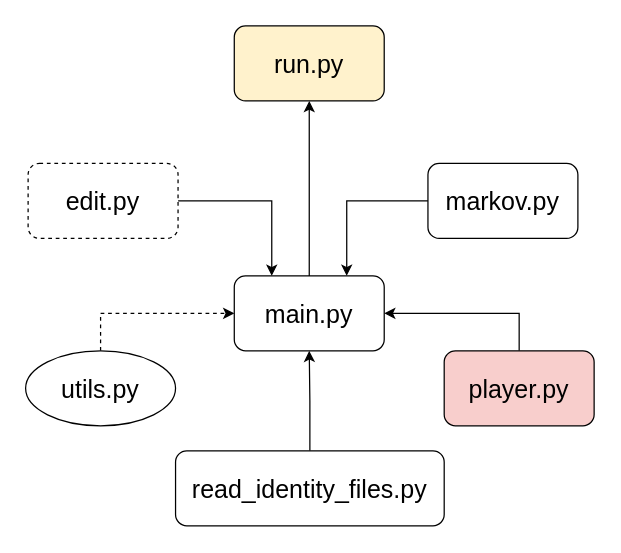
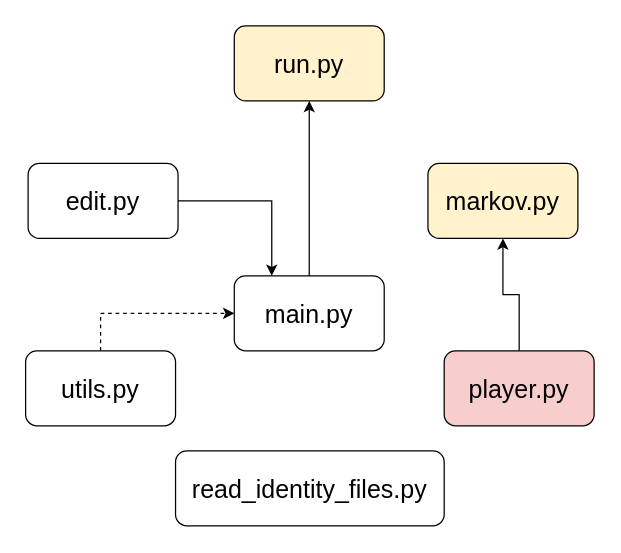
(103, 201) -> (103, 201)
(354, 201) -> none
(503, 201) -> (503, 201)
(457, 313) -> (503, 289)
(101, 388) -> (101, 388)
(310, 405) -> none
